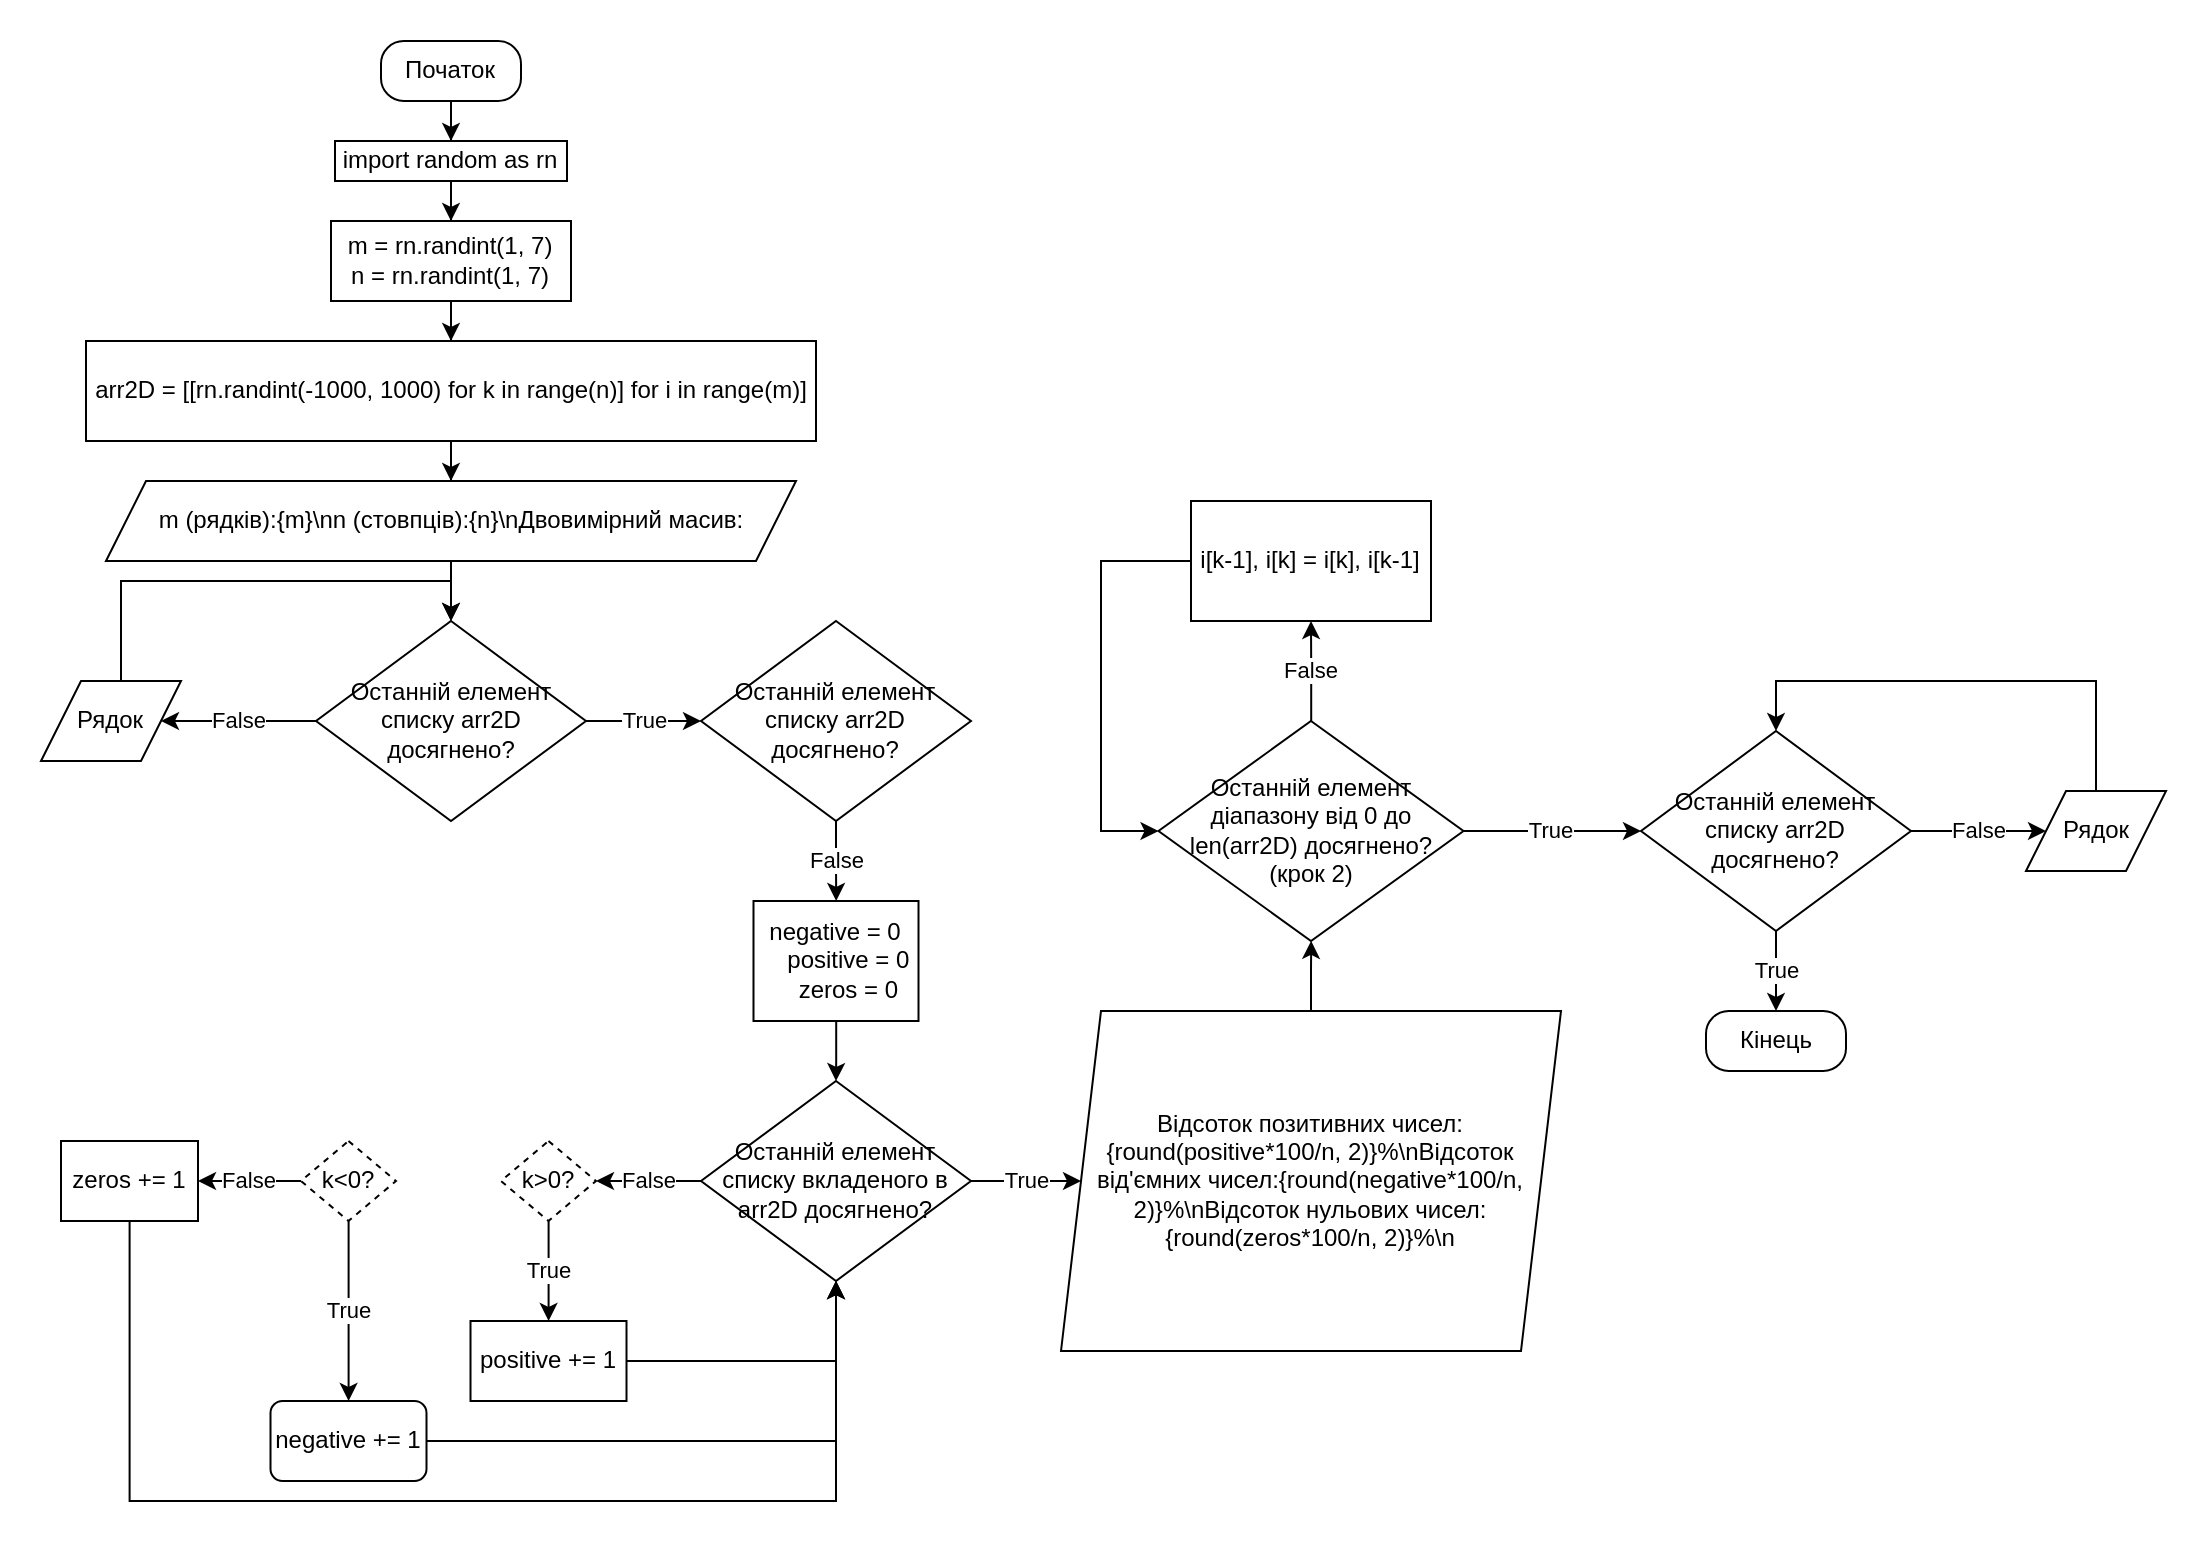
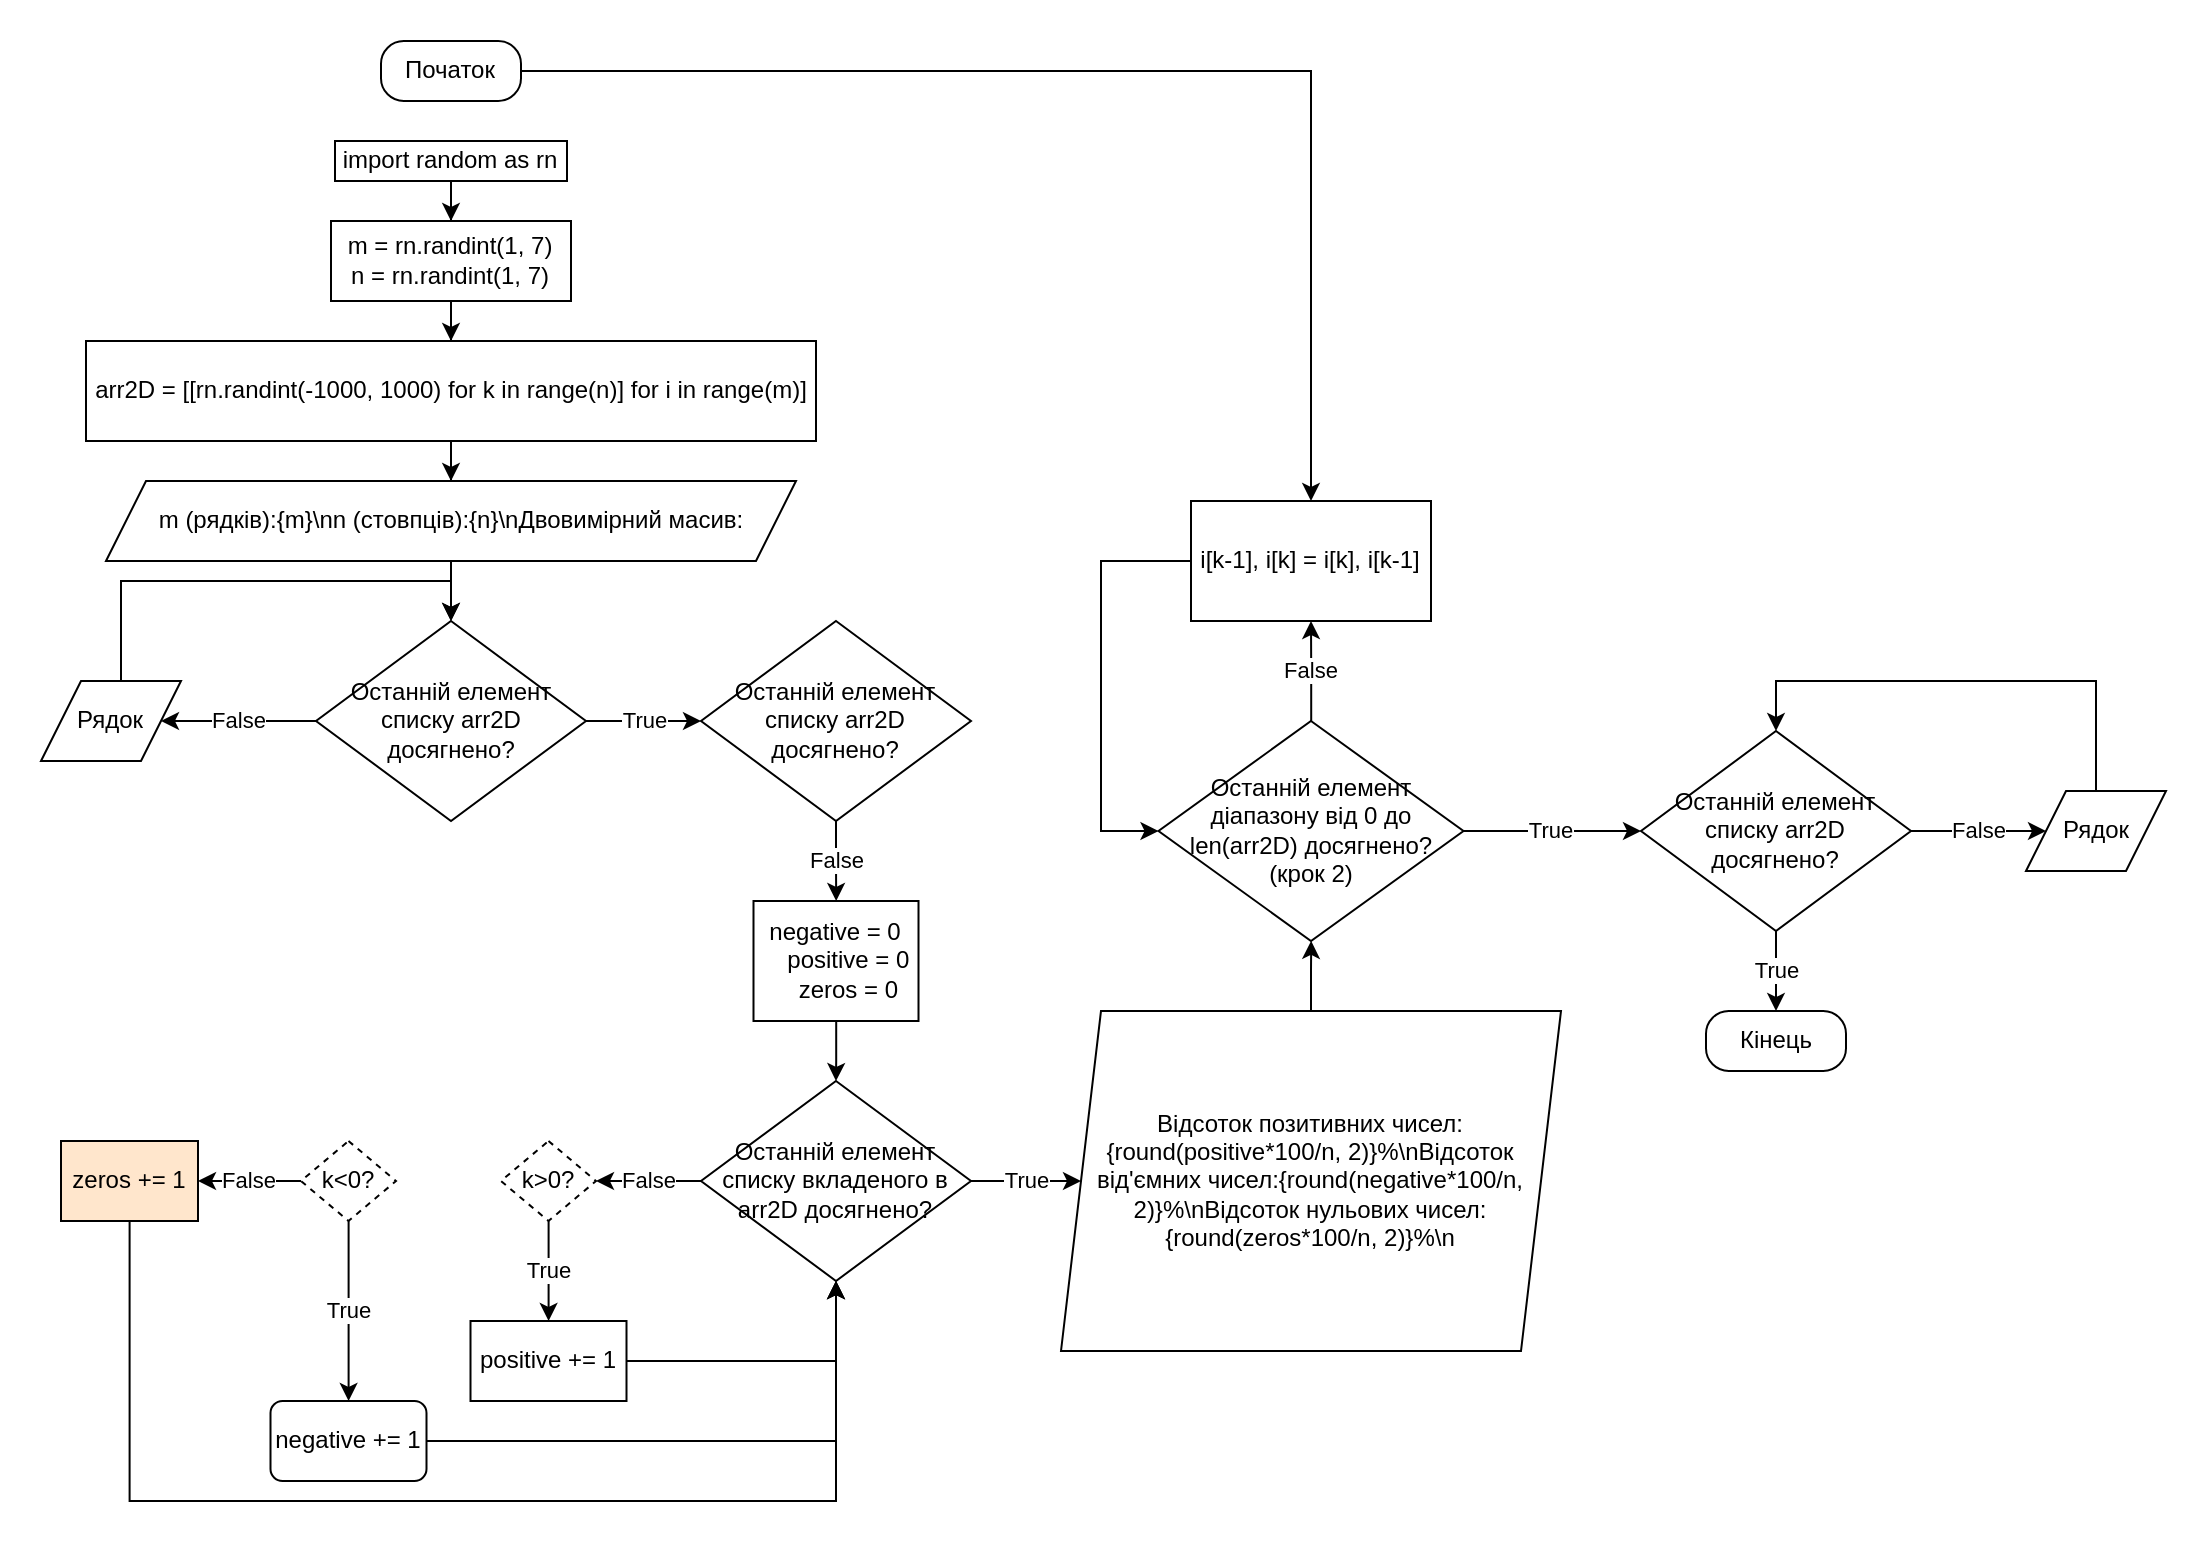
(451, 128) -> (1124, 71)
(130, 1181) -> (130, 1181)
